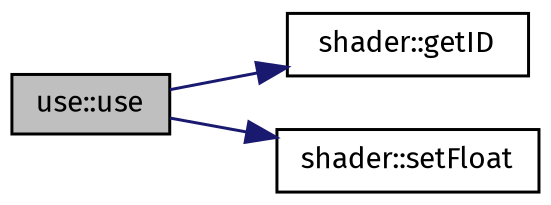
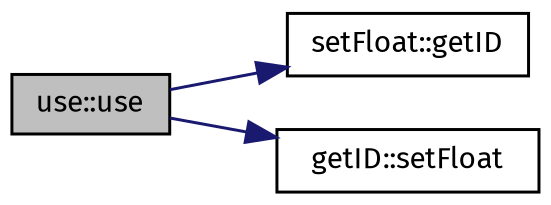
(408, 45) -> (408, 45)
(408, 161) -> (408, 161)
